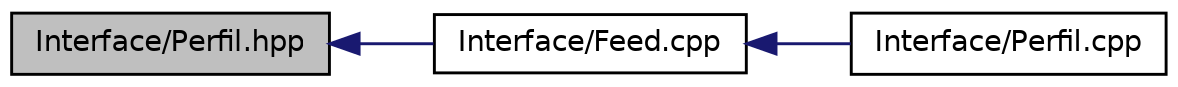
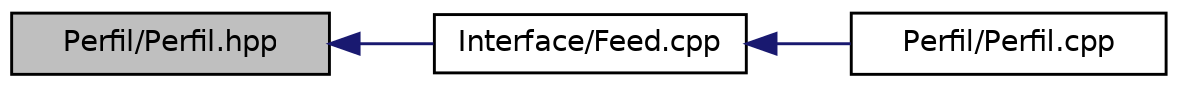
(171, 44) -> (171, 44)
(1009, 44) -> (1009, 44)
